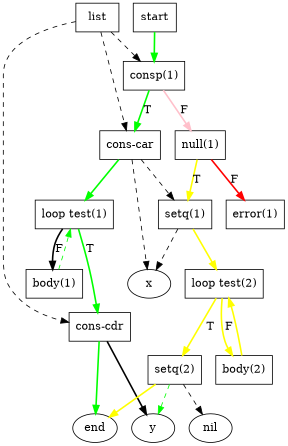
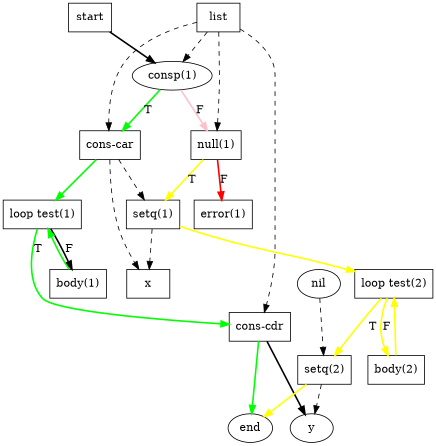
(154, 43) -> (129, 45)
(154, 76) -> (172, 76)
none -> (219, 77)
(64, 253) -> (60, 253)
(149, 284) -> (148, 284)
(165, 395) -> (319, 395)
(191, 396) -> (321, 323)
